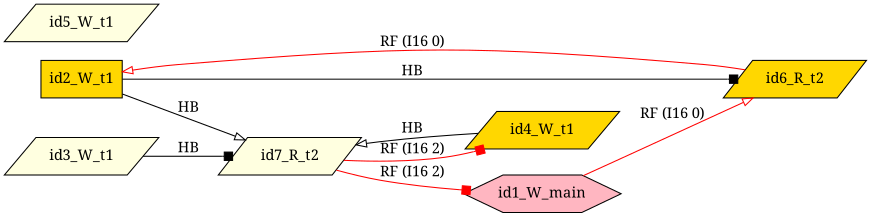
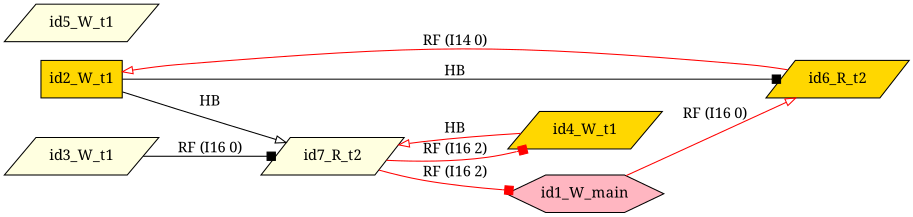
(412, 42) -> (455, 41)
(422, 137) -> (465, 137)
(189, 148) -> (210, 148)
